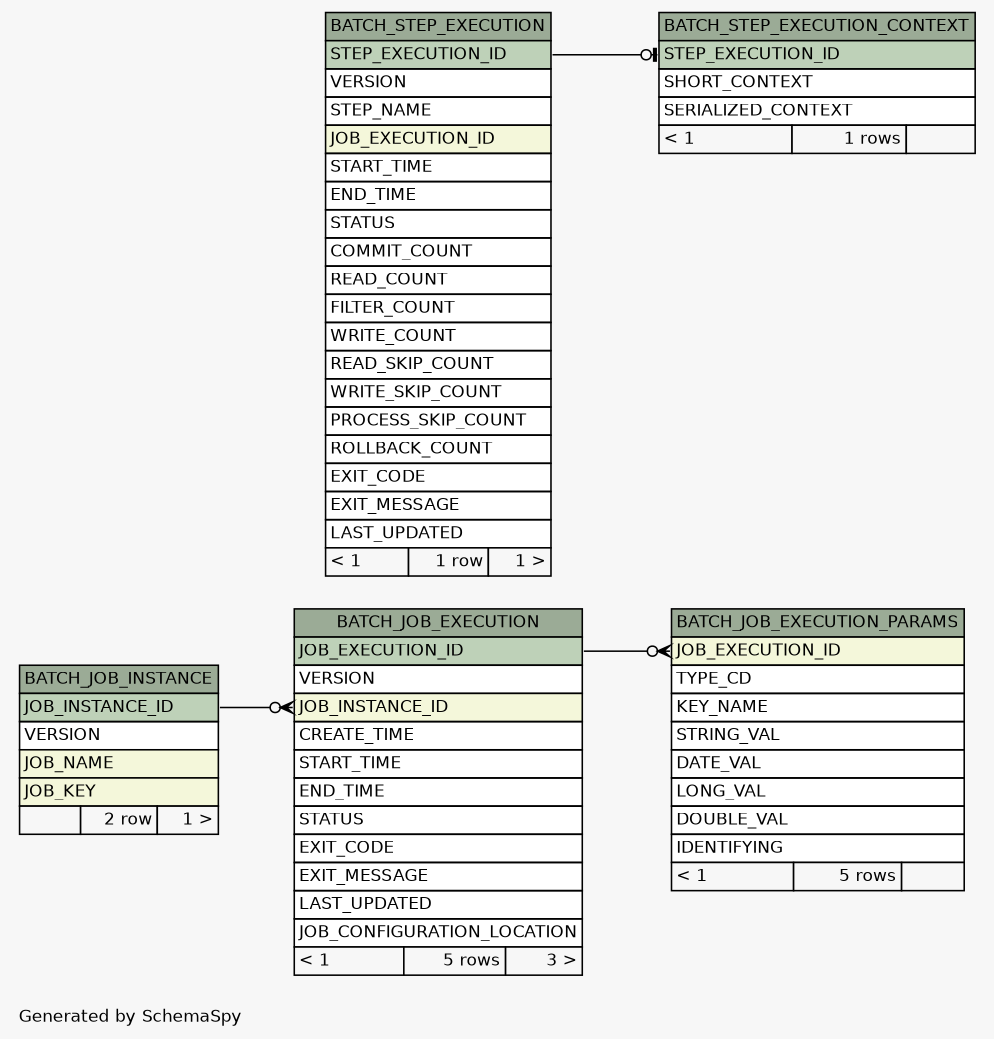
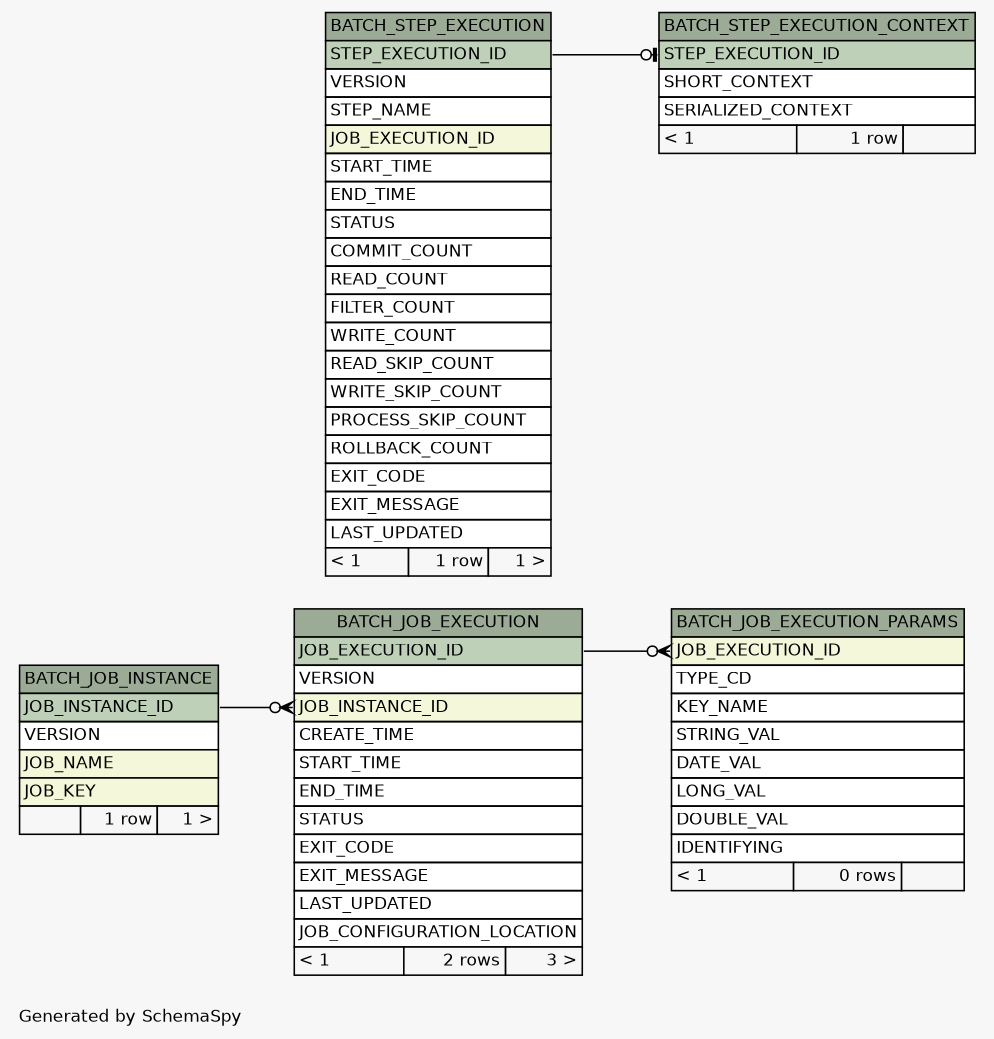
(873, 139) -> (874, 139)
(128, 819) -> (128, 819)
(868, 876) -> (868, 876)
(472, 960) -> (472, 960)
